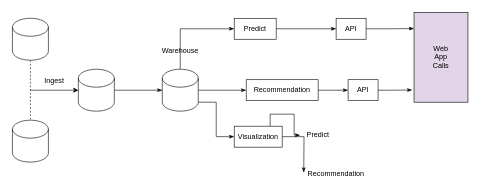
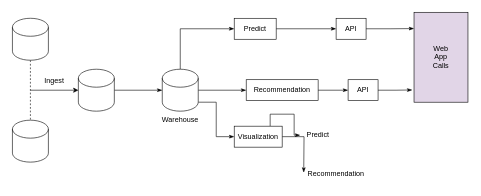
(180, 51) -> (180, 120)
